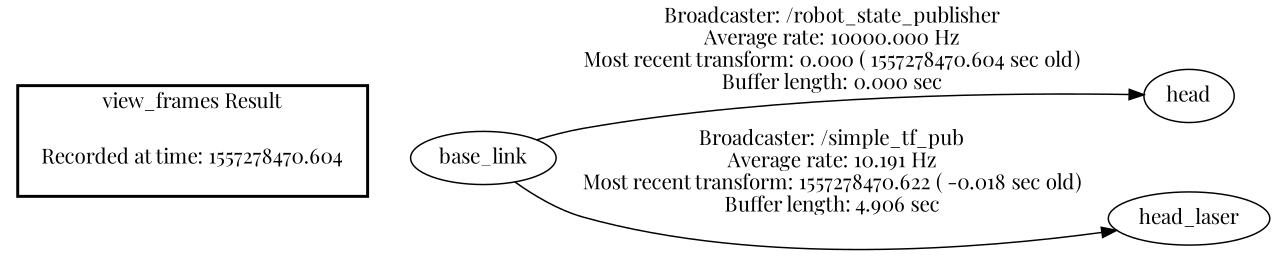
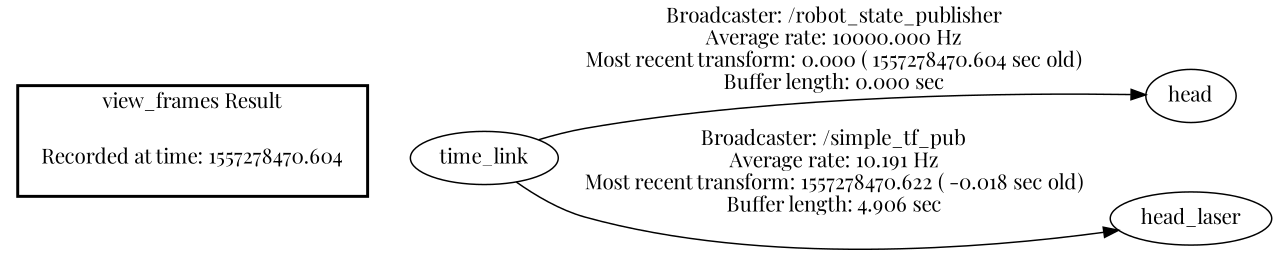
(483, 158) -> (484, 158)
